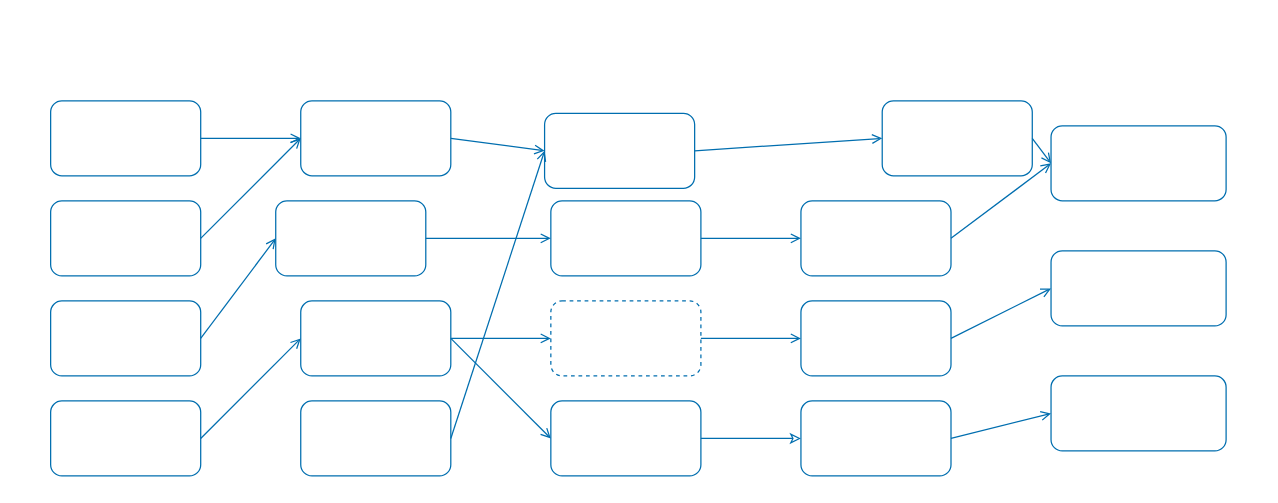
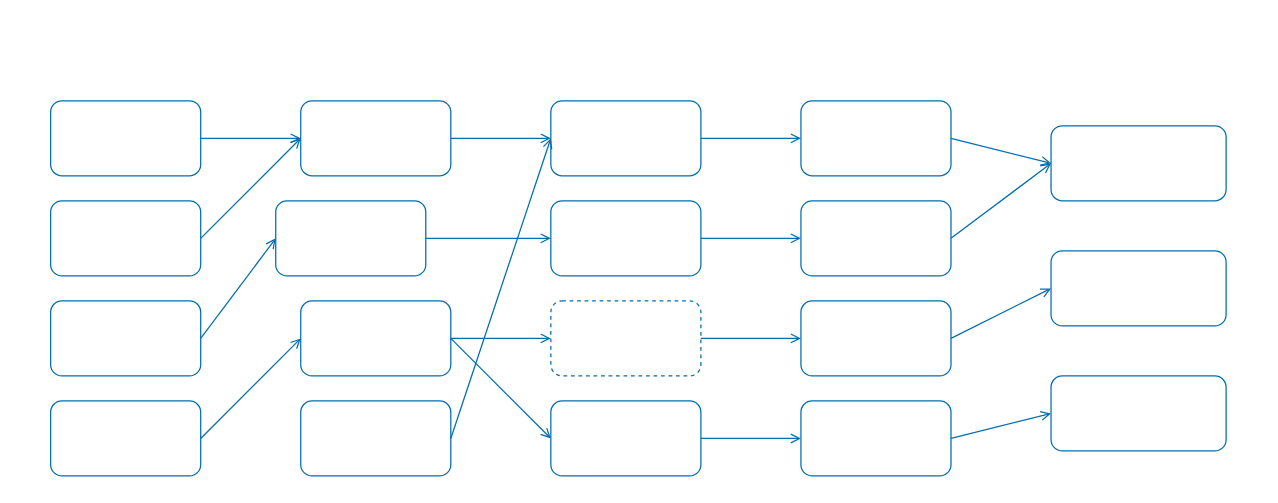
(957, 138) -> (876, 138)
(619, 151) -> (626, 138)
(791, 438) -> (793, 438)
